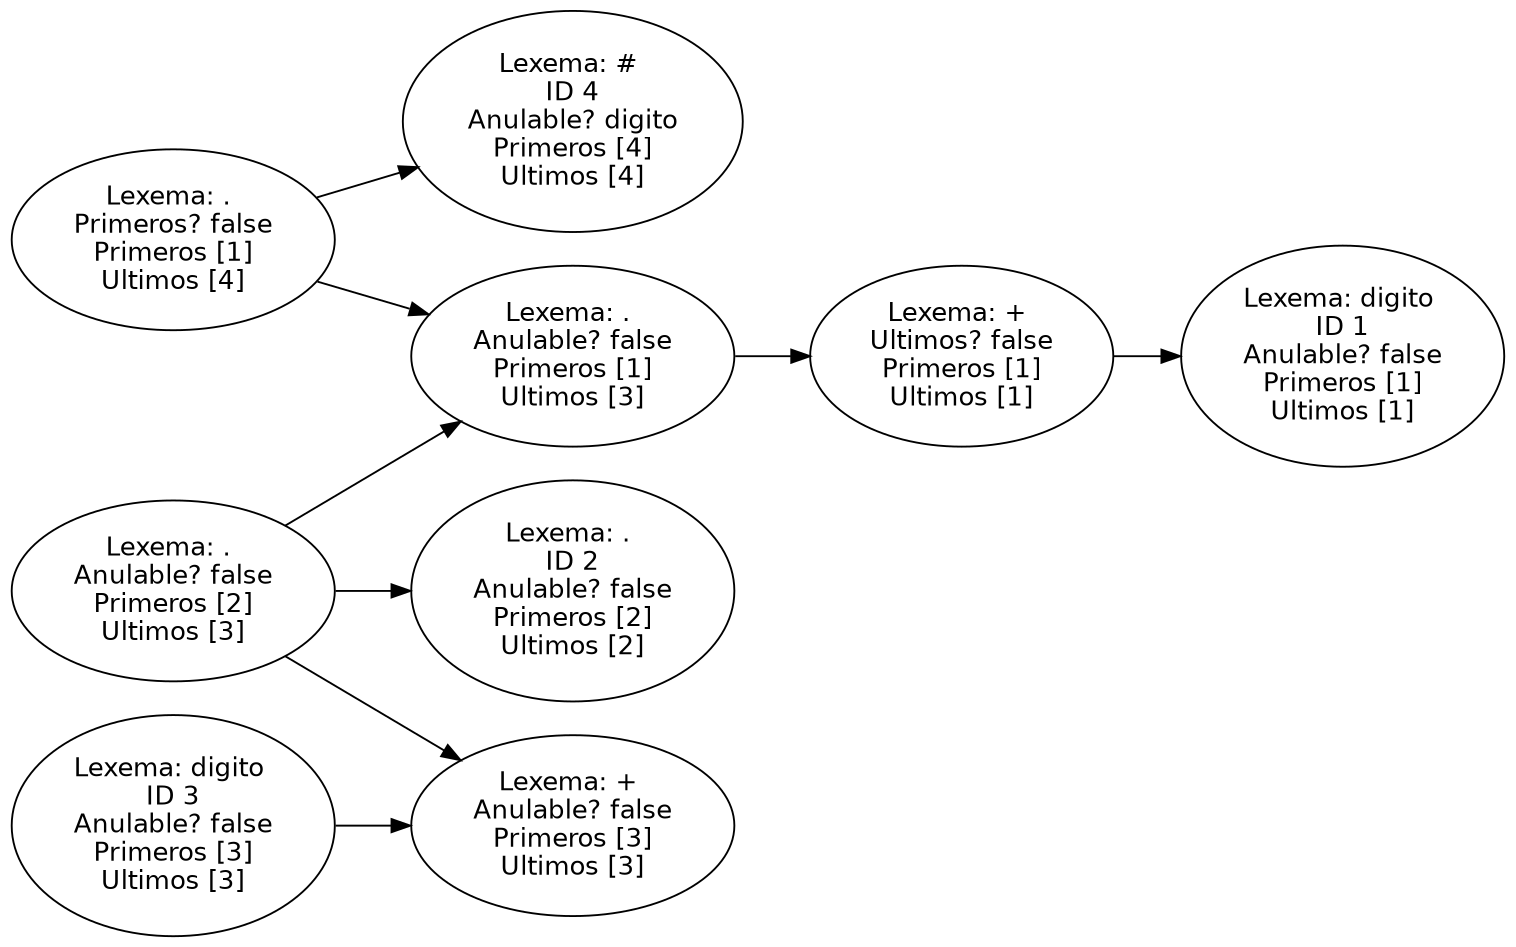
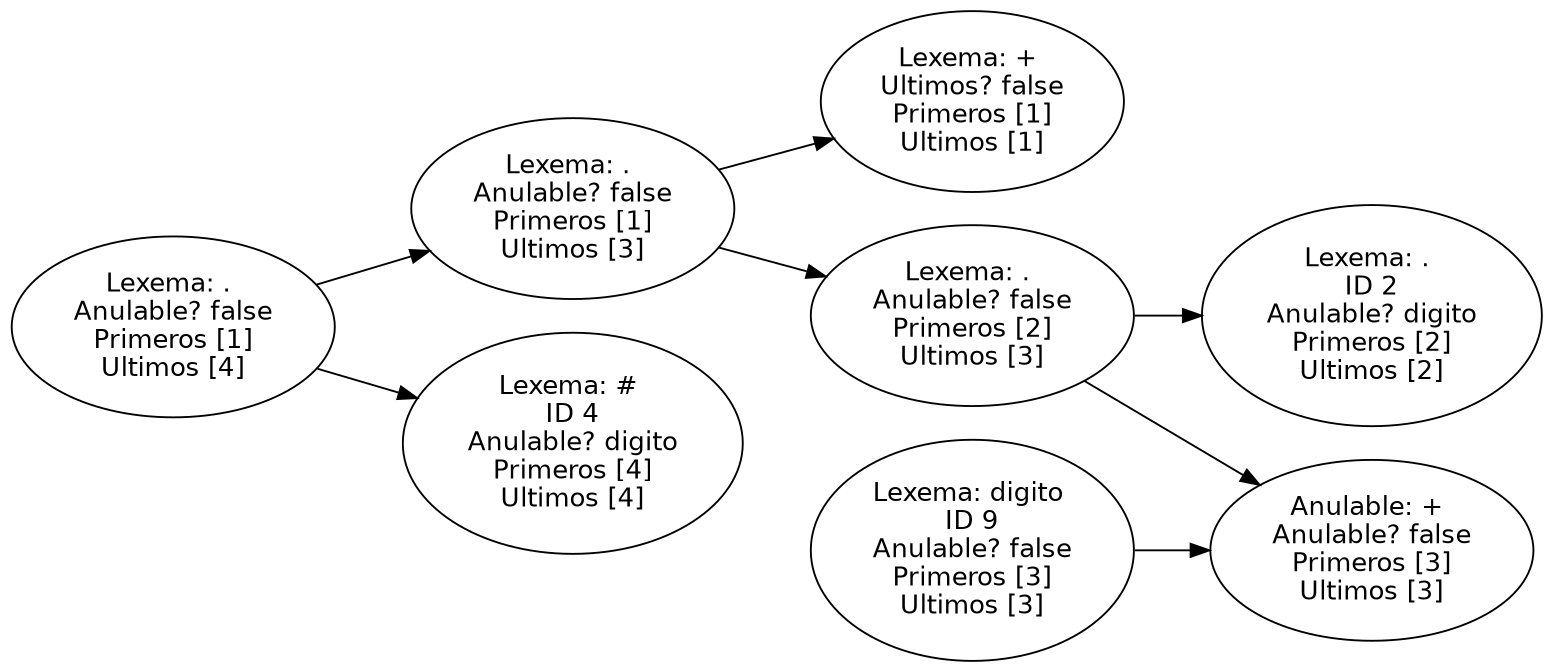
(173, 240) -> (173, 327)
(1343, 356) -> none
(365, 478) -> (763, 260)
(573, 591) -> (1372, 316)
(173, 826) -> (972, 550)
(573, 826) -> (1372, 550)
